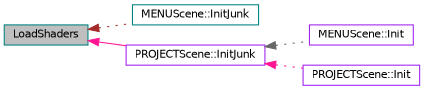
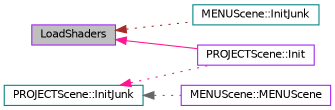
(46, 35) -> (74, 35)
(361, 35) -> (256, 95)
(112, 44) -> (162, 45)
(196, 55) -> (74, 95)
